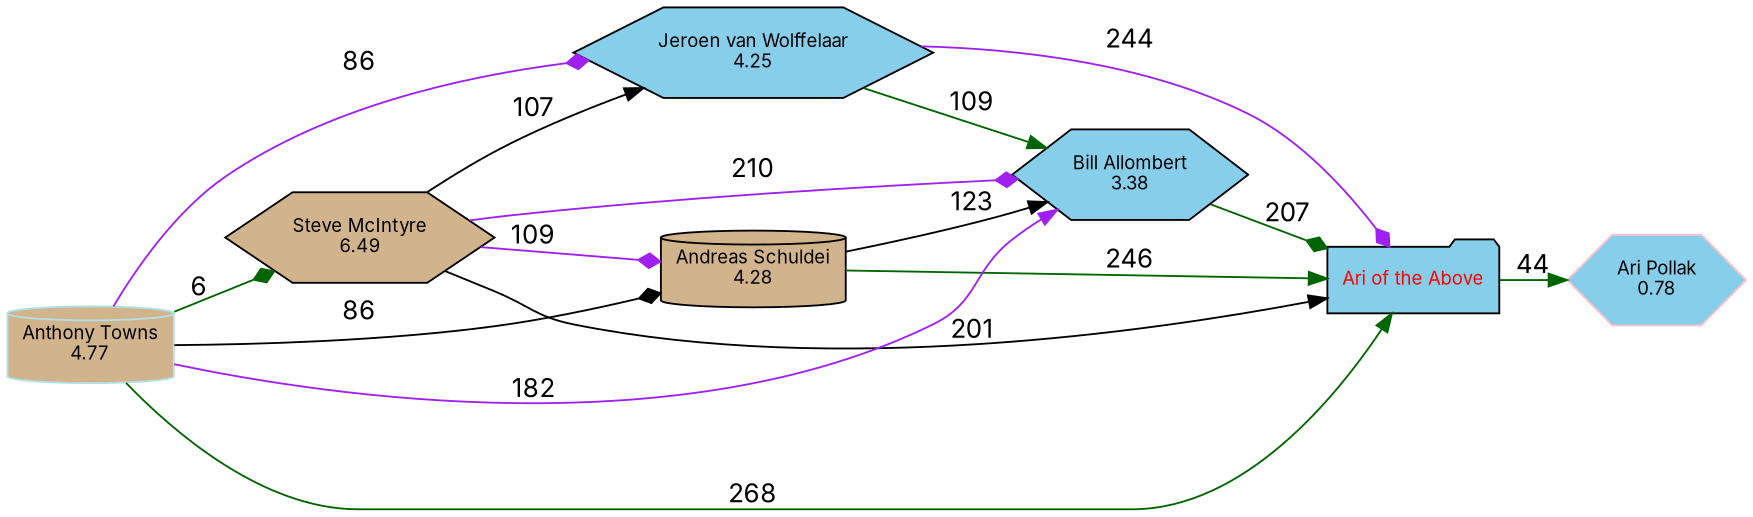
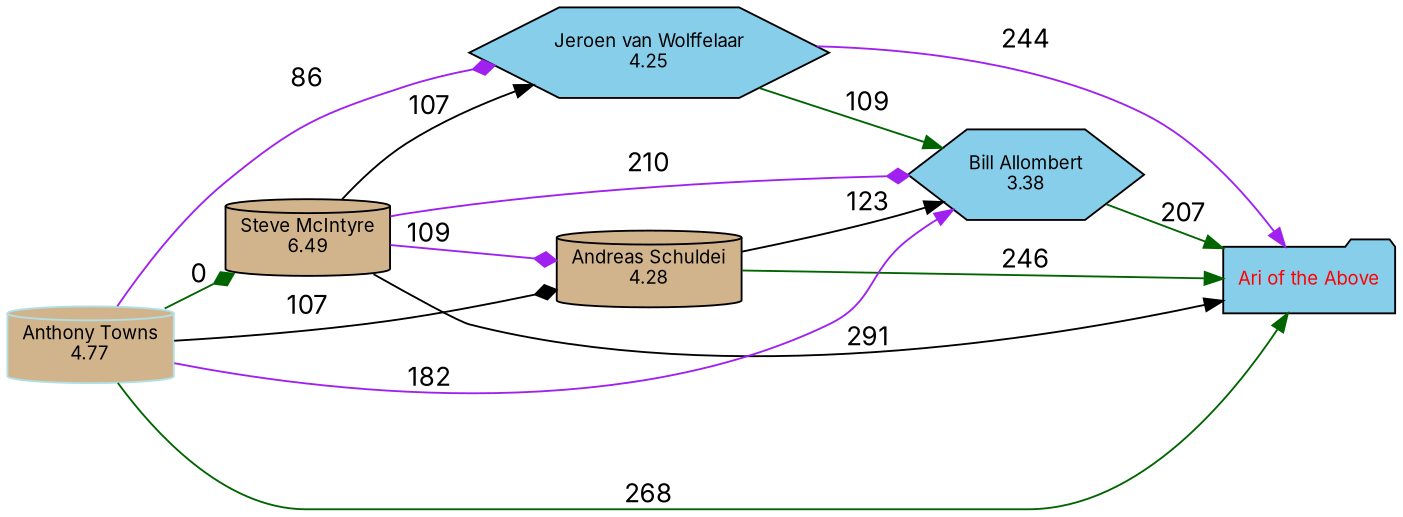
(1172, 84) -> (1070, 84)
(1258, 222) -> (1156, 223)
(360, 238) -> (308, 238)
(1657, 280) -> none
(200, 288) -> (200, 275)
(360, 312) -> (308, 307)
(973, 331) -> (869, 338)
